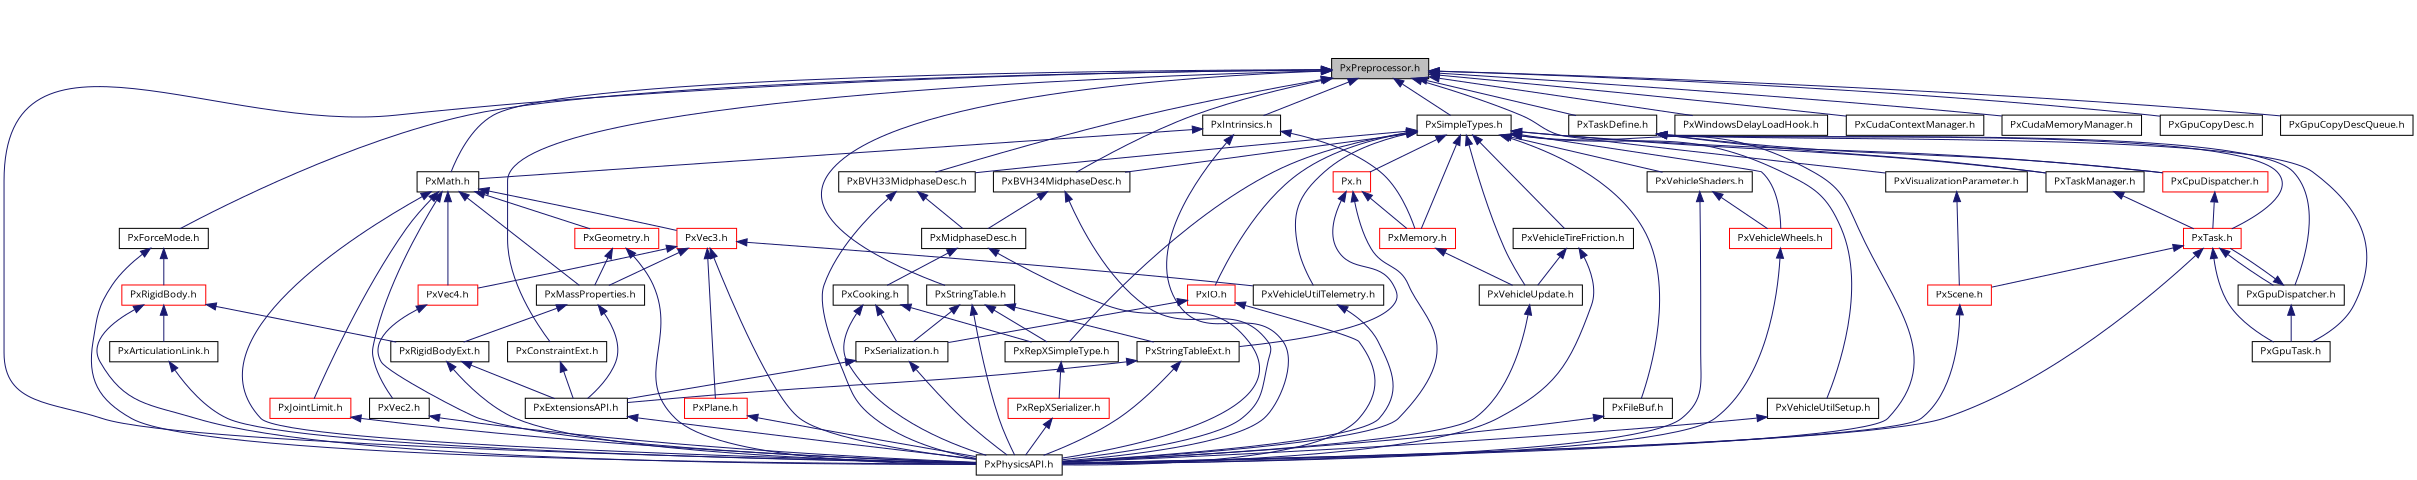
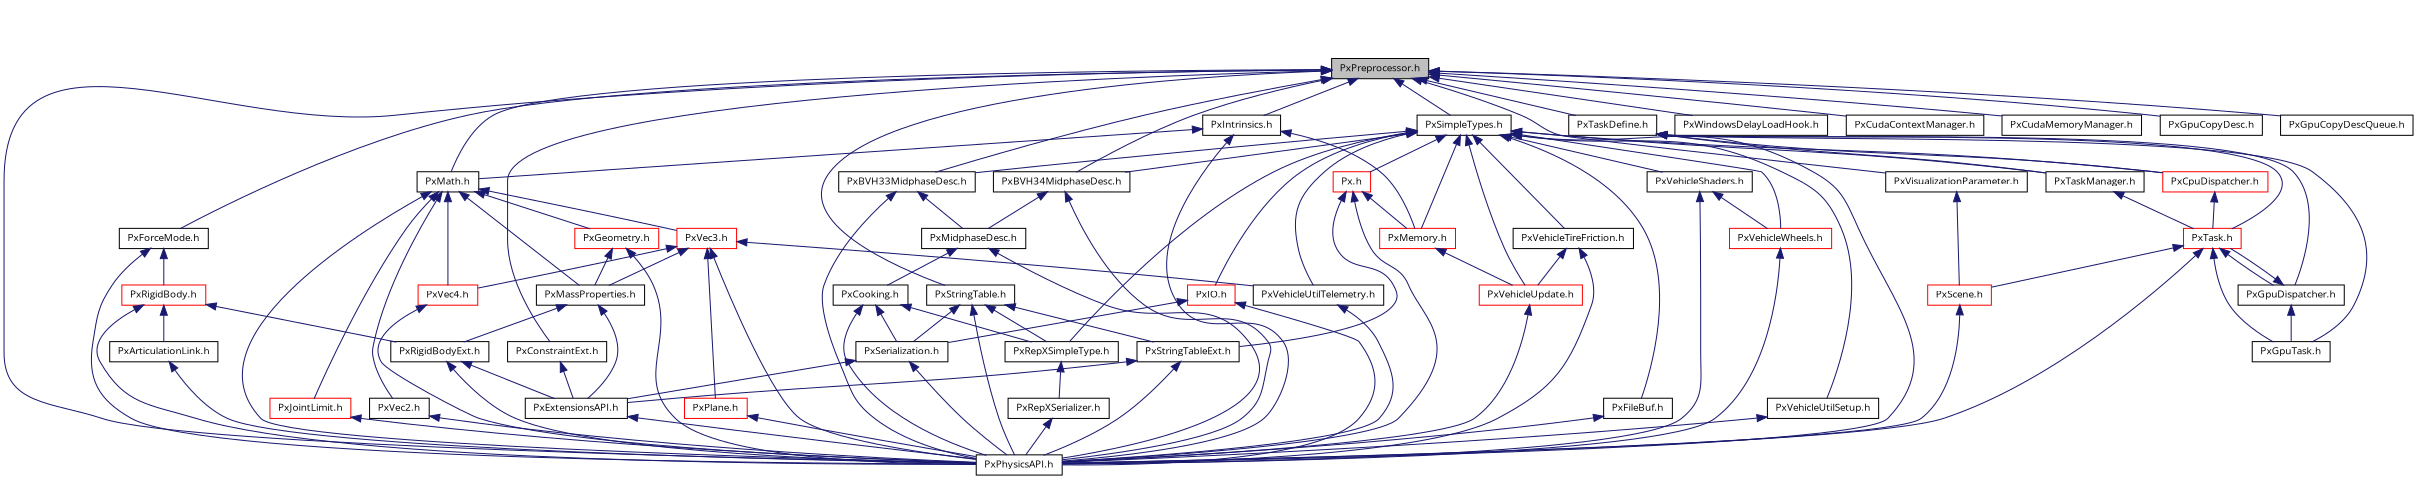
(1531, 295) -> (1531, 295)
(1059, 408) -> (1059, 408)
